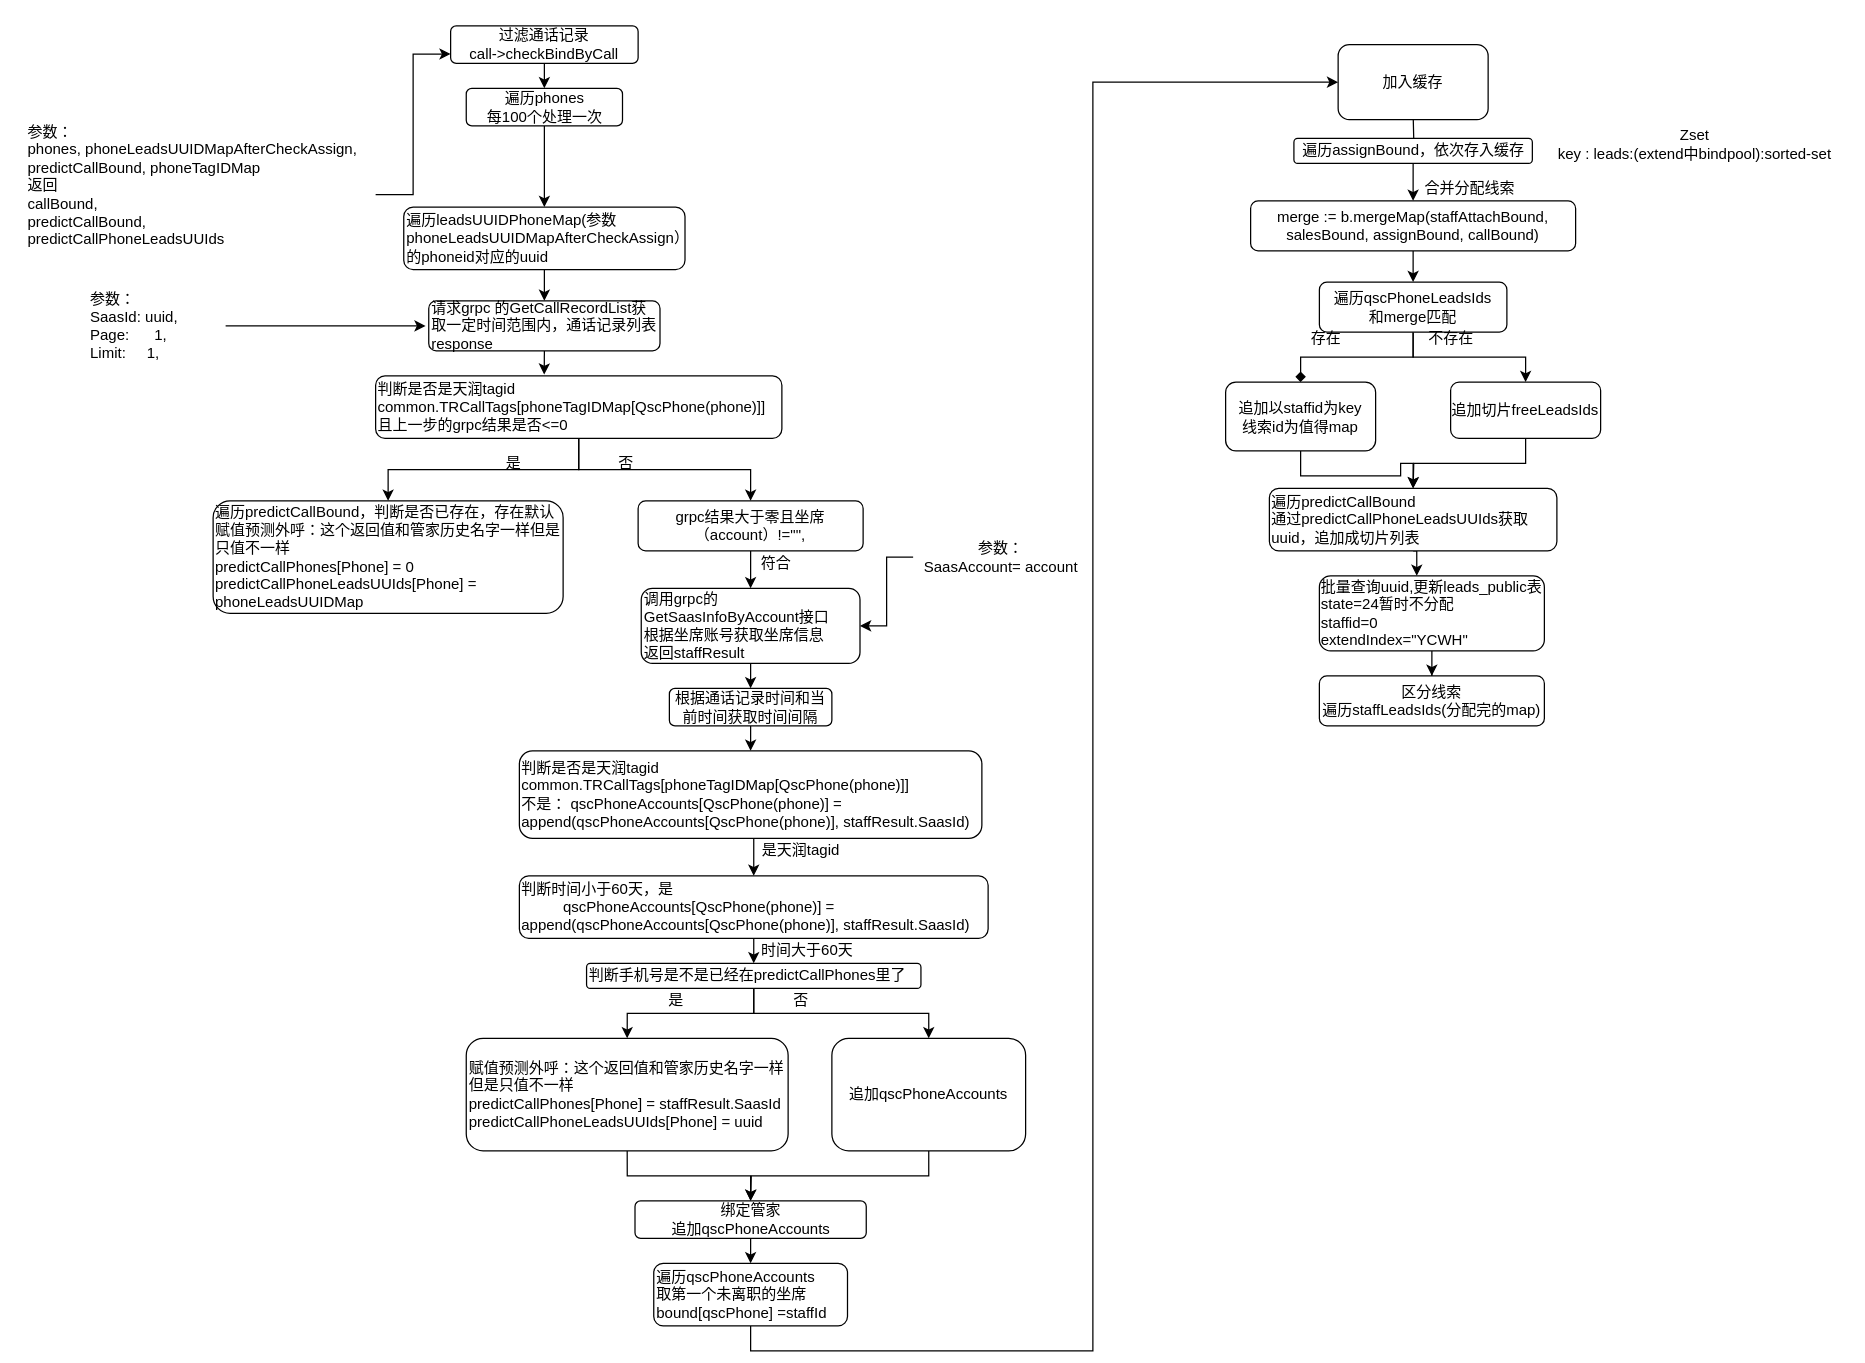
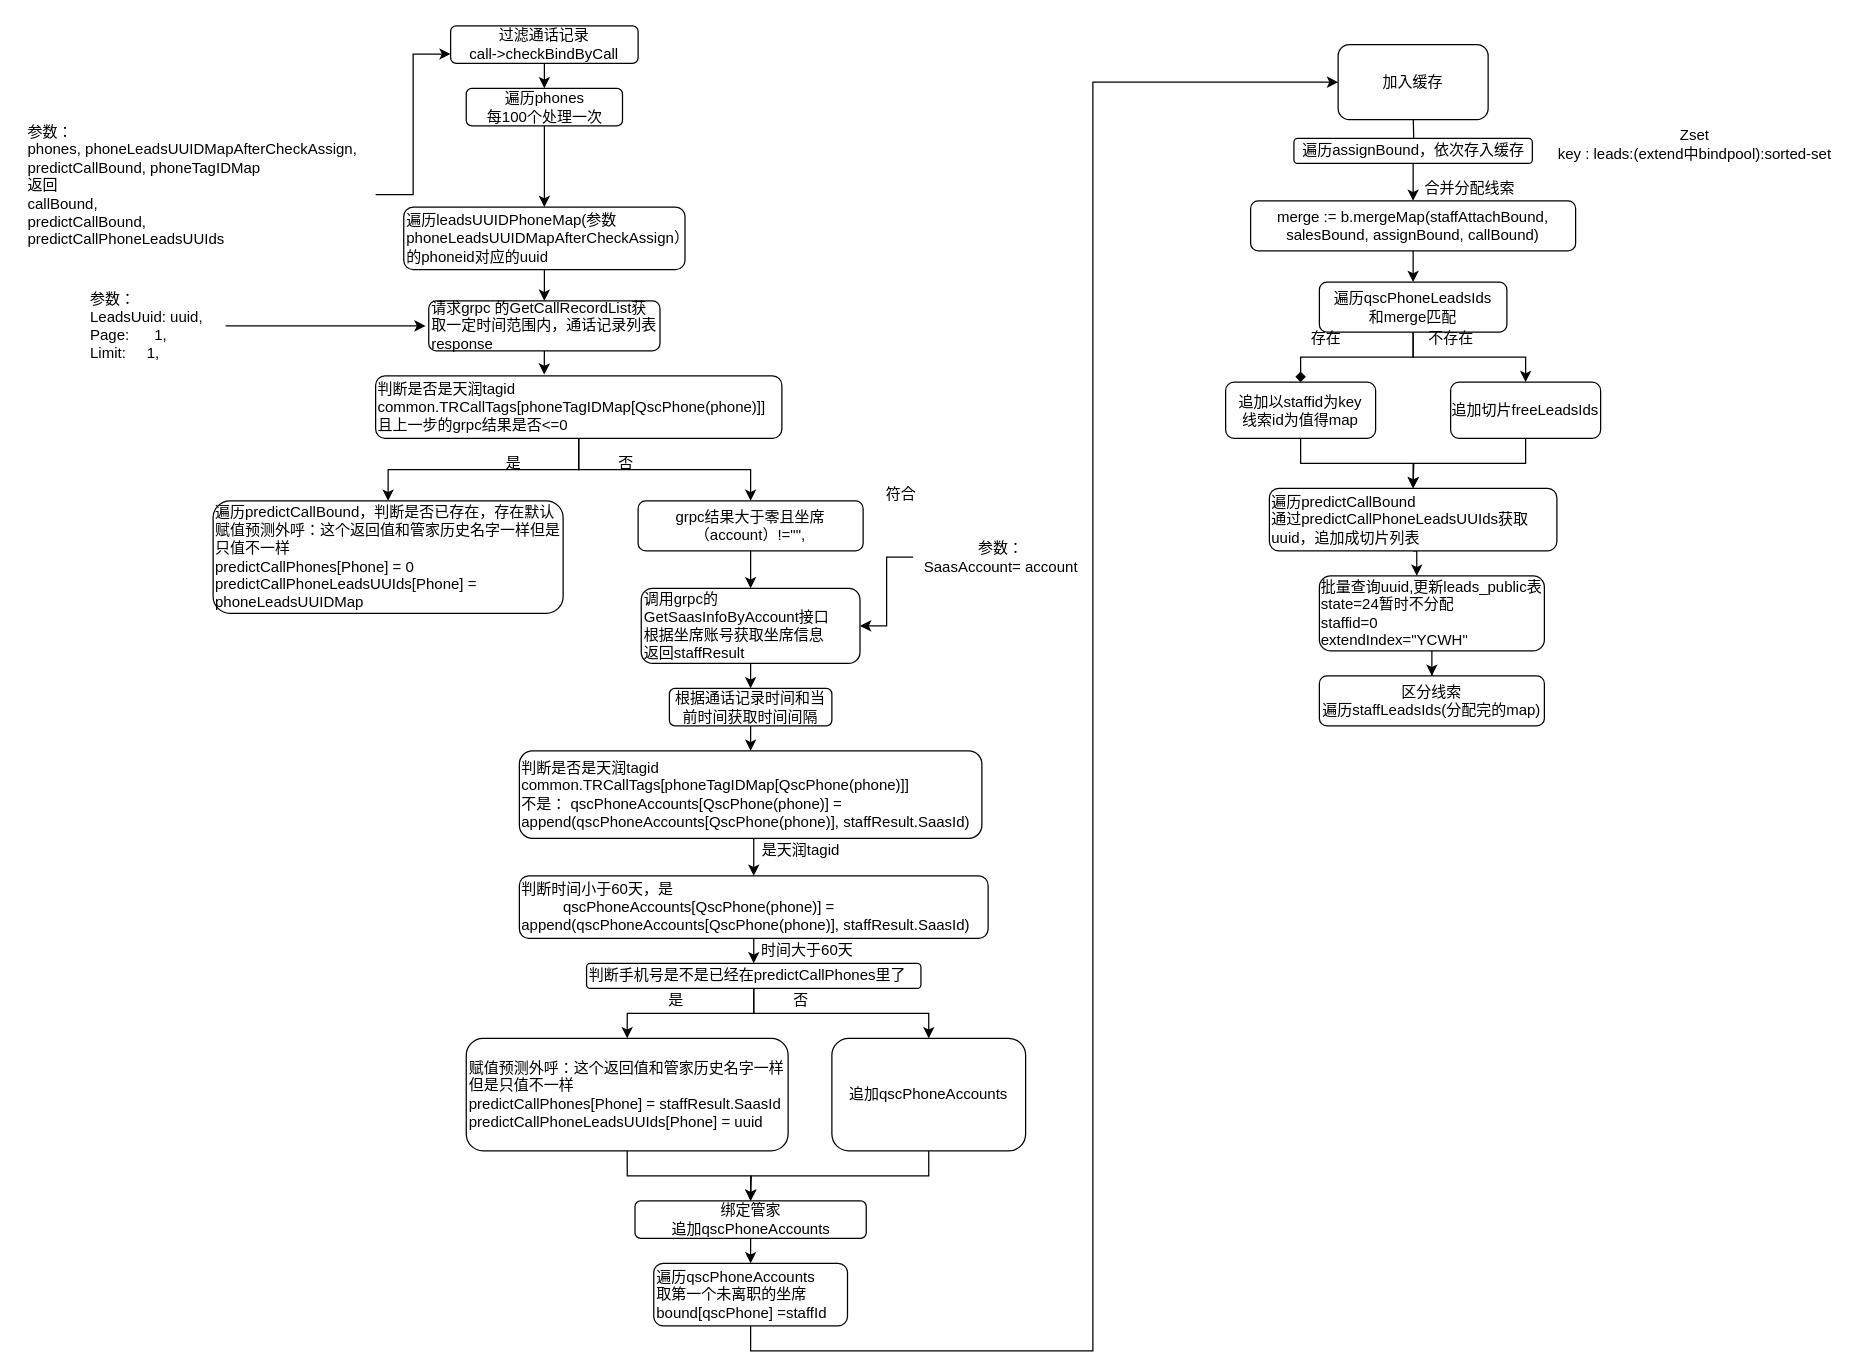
(137, 326) -> (148, 326)
(1301, 416) -> (1301, 410)
(776, 563) -> (901, 494)
